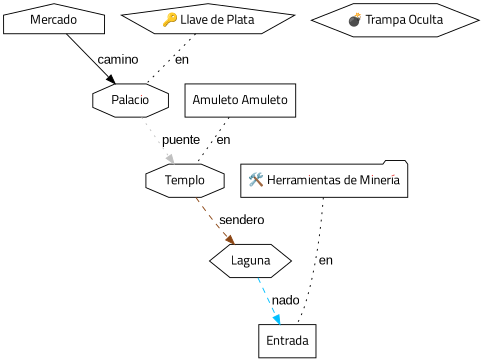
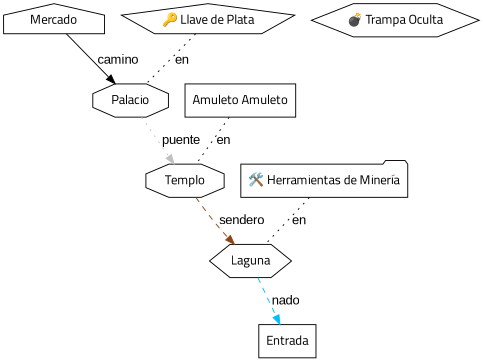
(315, 262) -> (287, 221)
